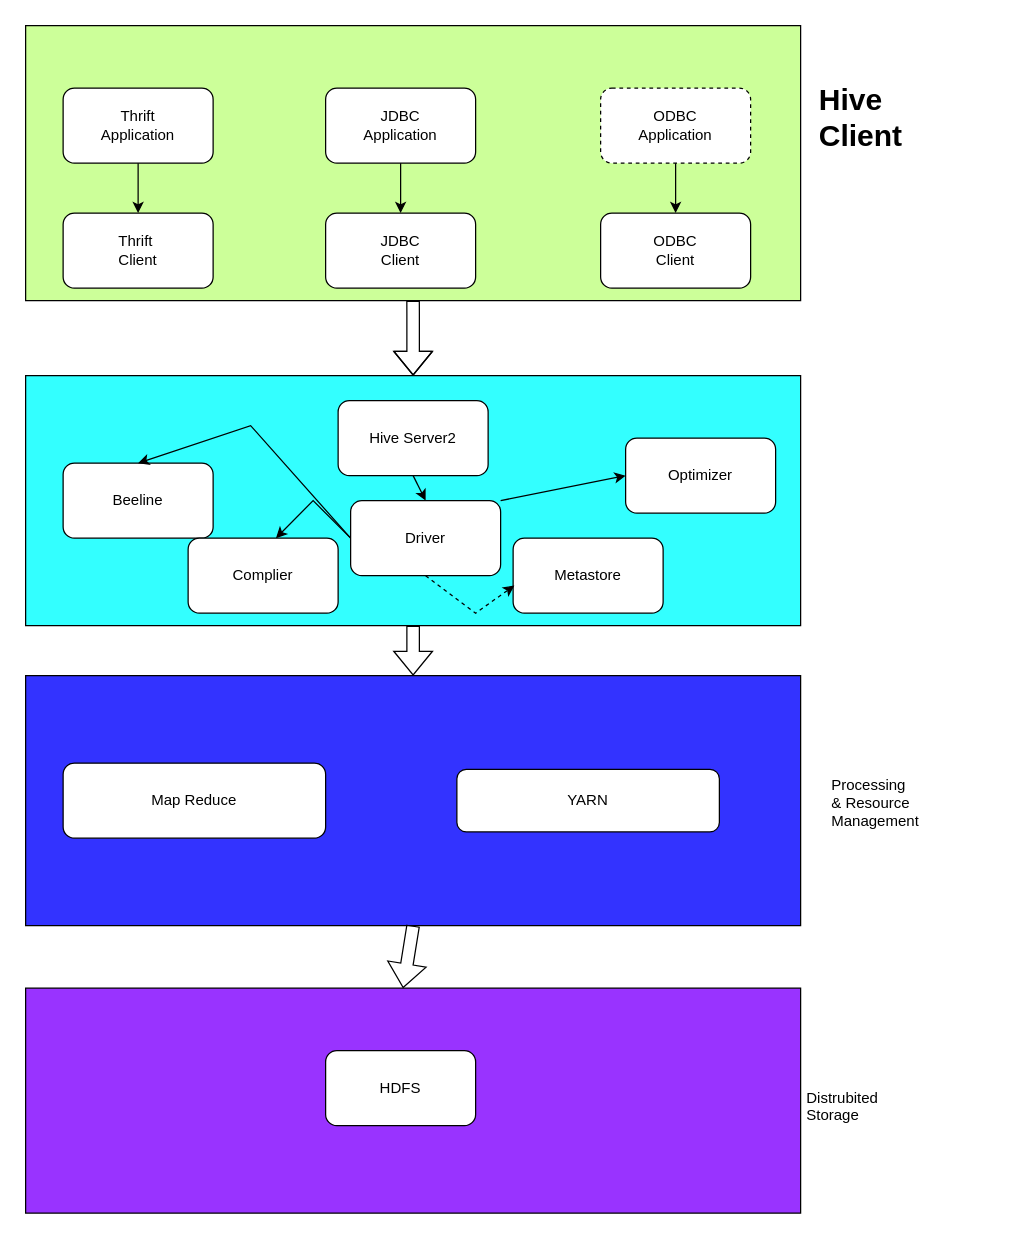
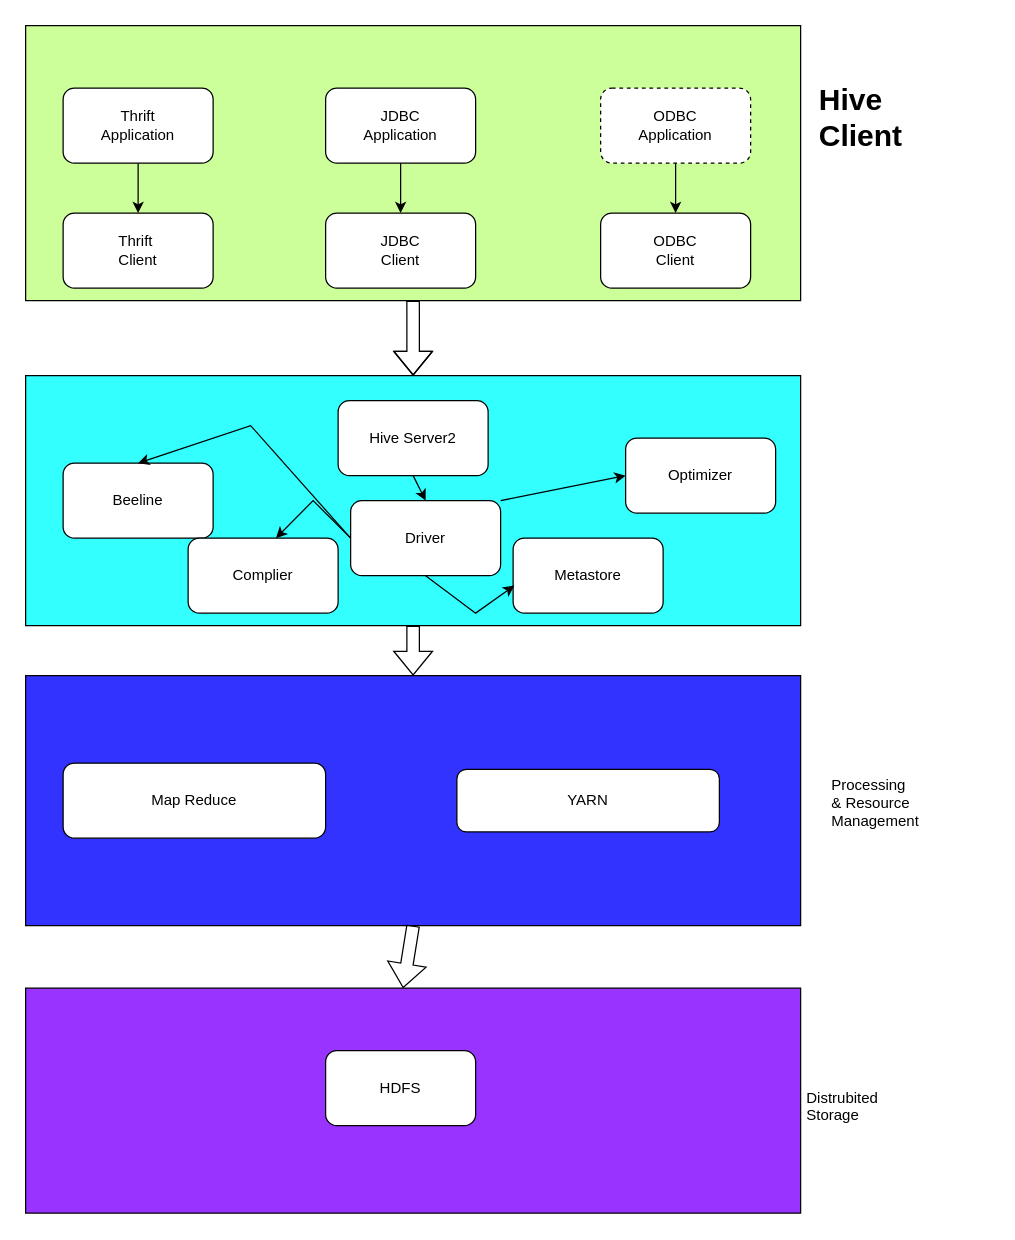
(465, 605) -> (465, 605)
